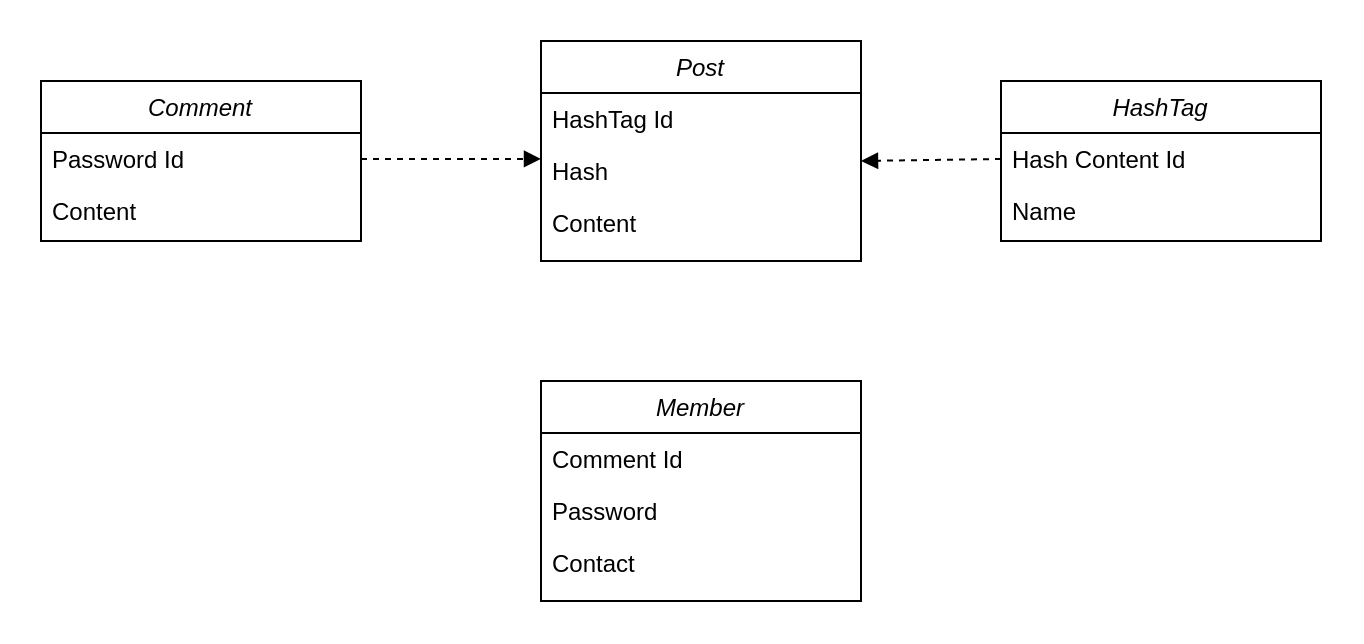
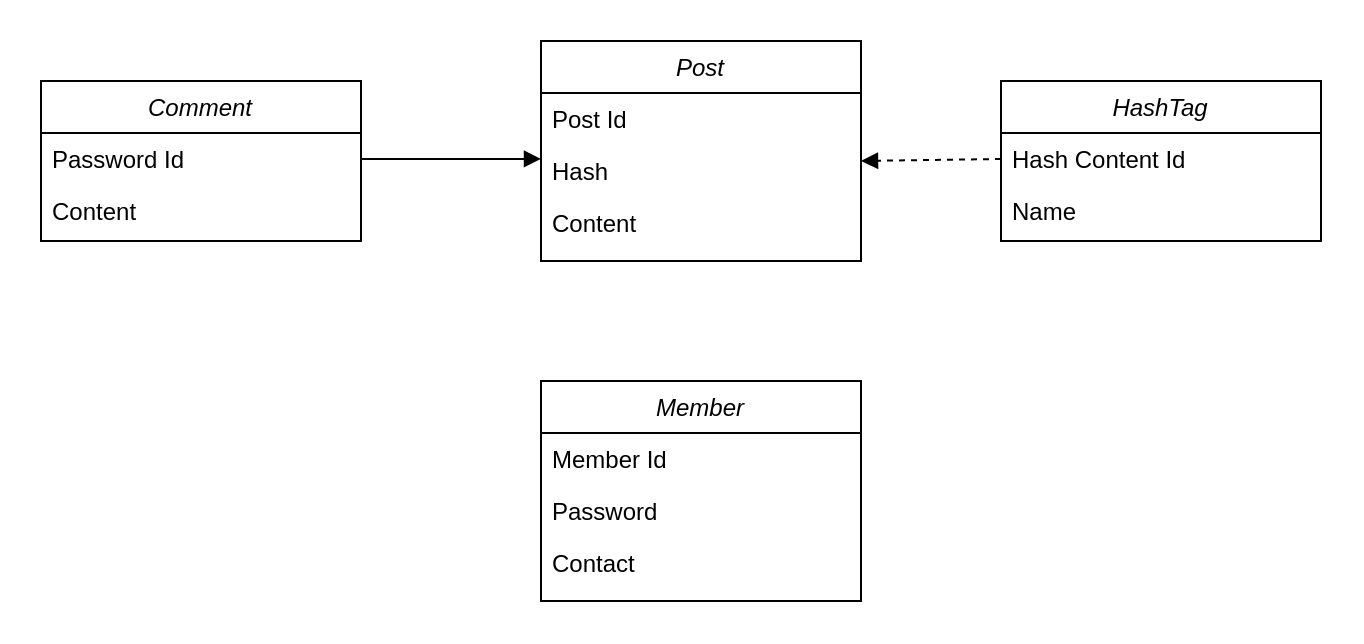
(616, 120) -> (596, 120)
(444, 159) -> (444, 159)
(616, 460) -> (609, 460)
